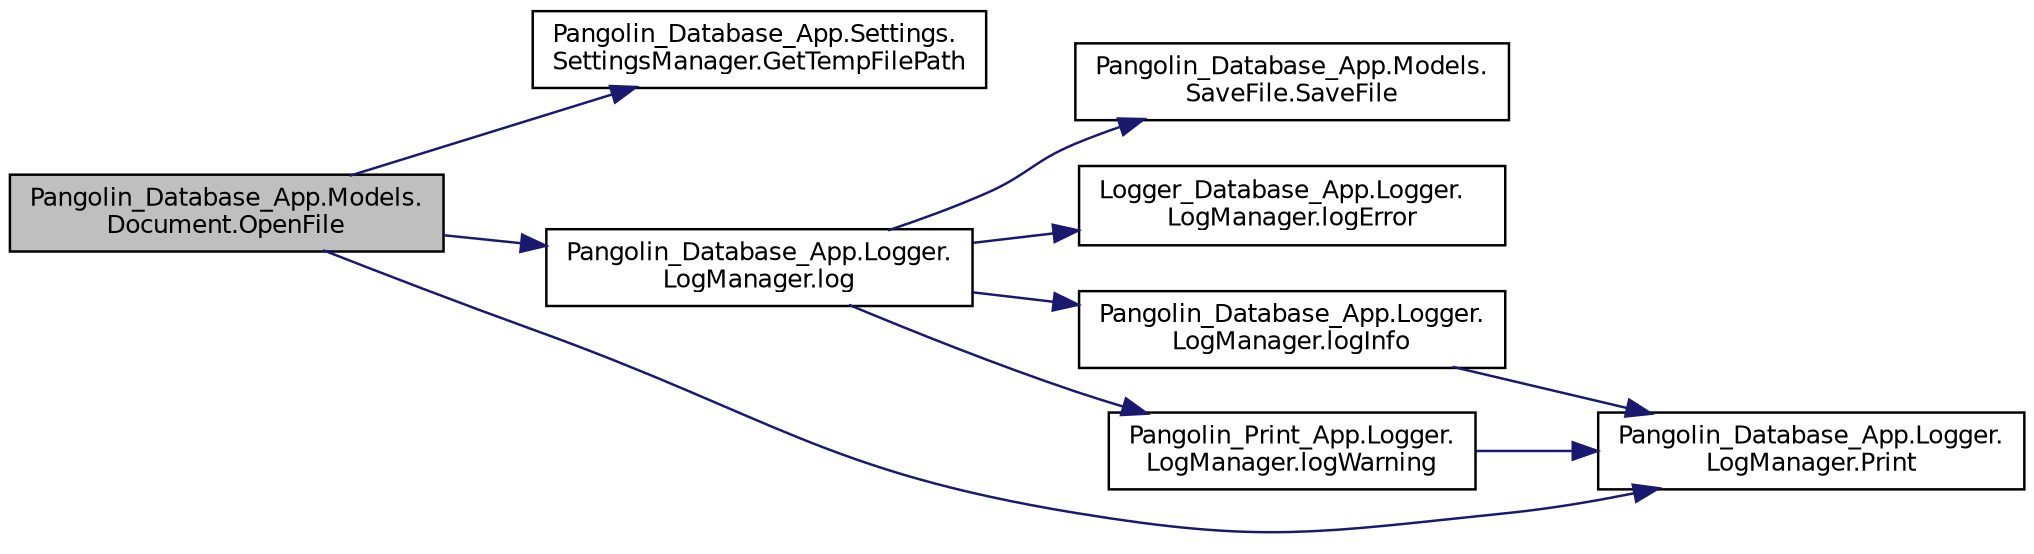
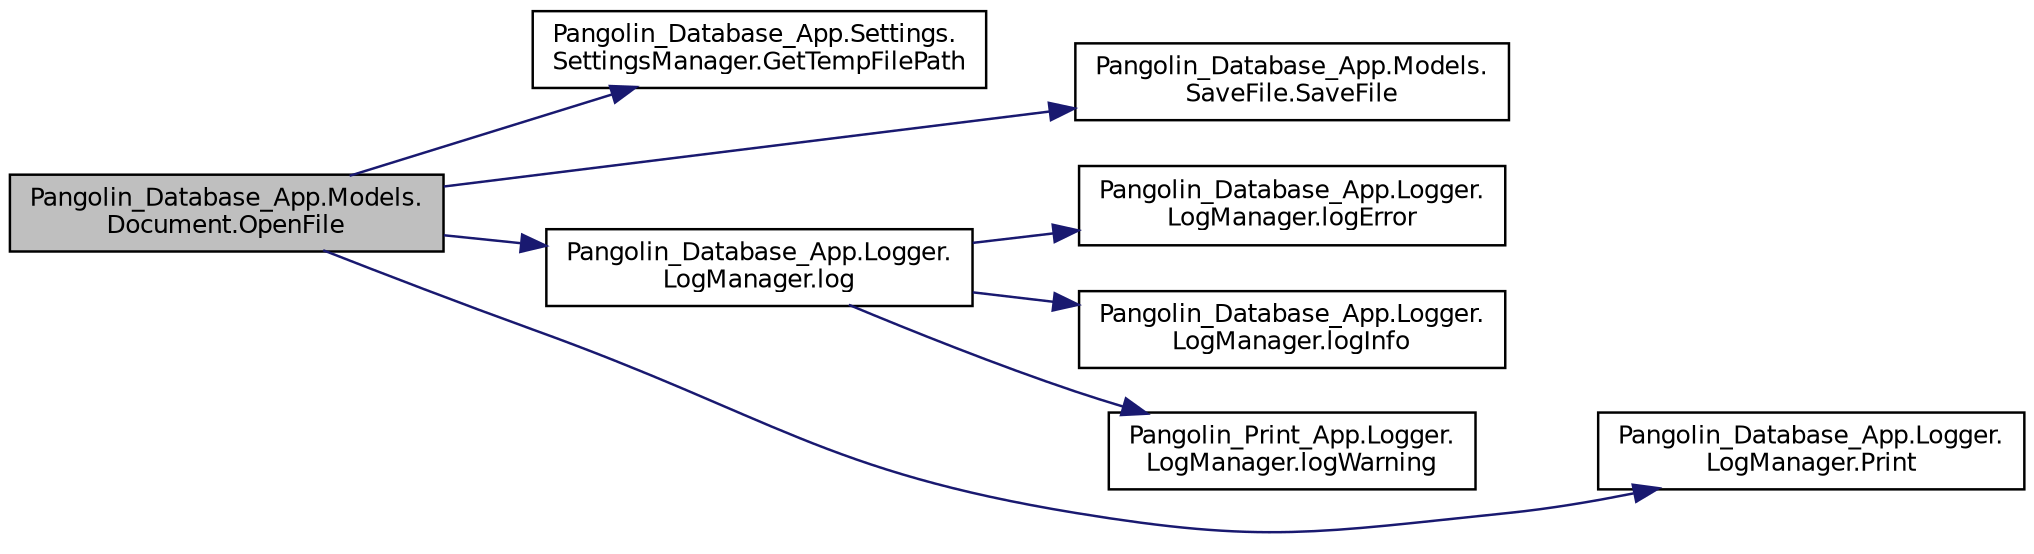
(1006, 183) -> (747, 149)
(1292, 206) -> (1292, 206)
(1539, 387) -> none
(1524, 451) -> none
